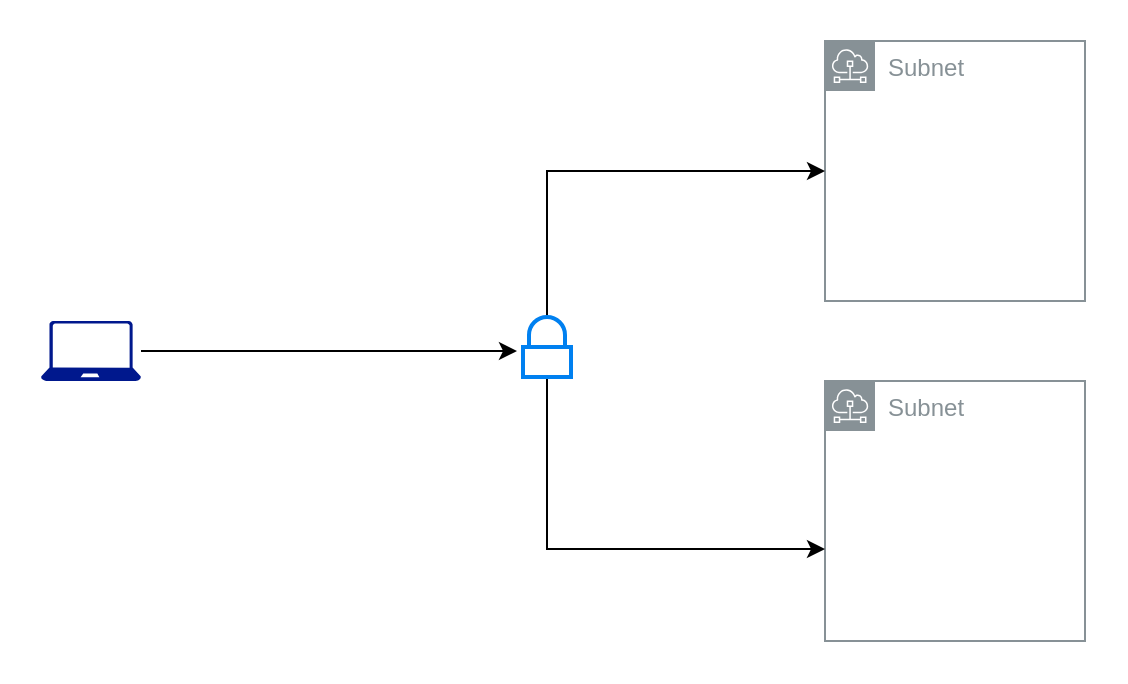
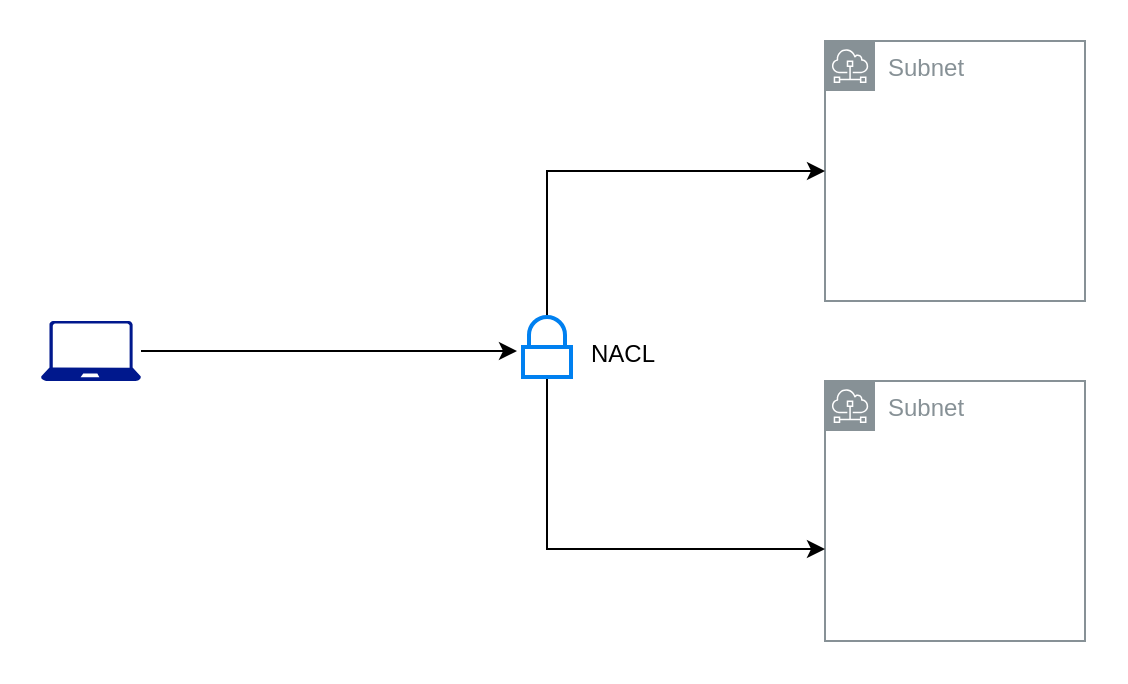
none -> (623, 355)
